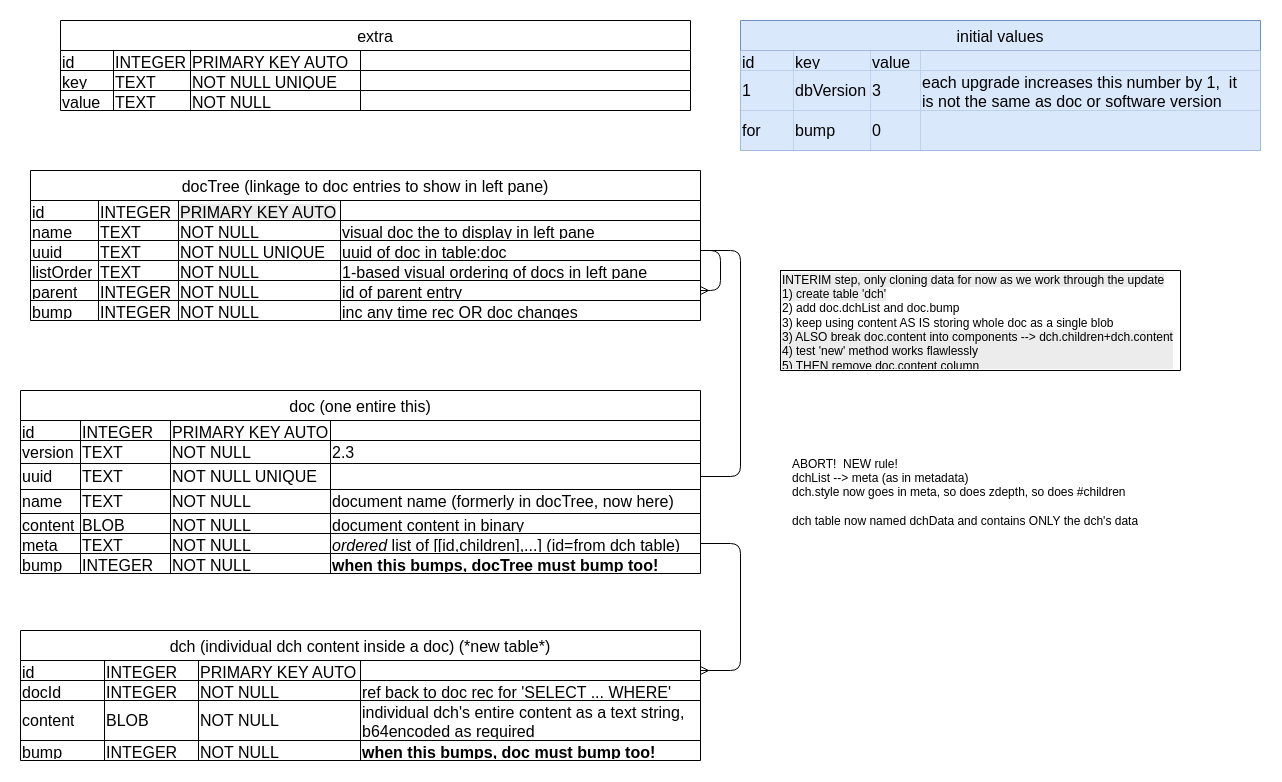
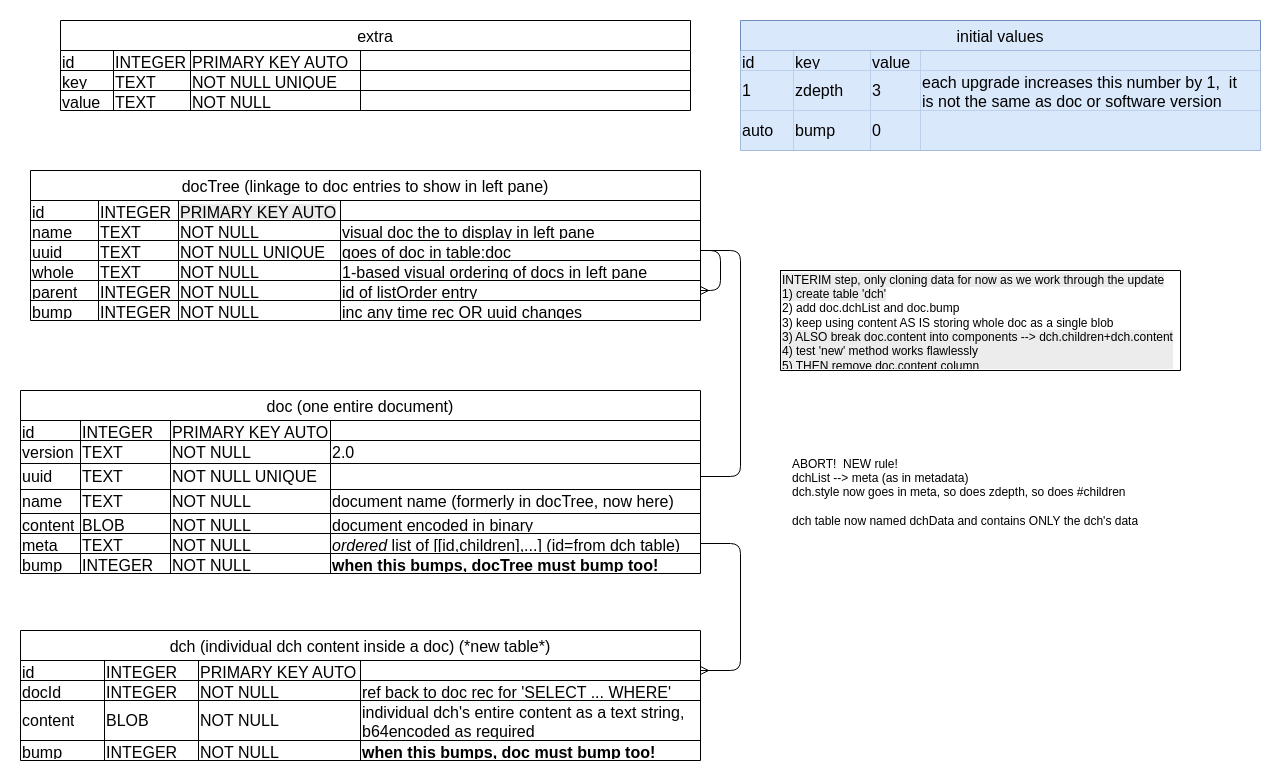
(834, 91) -> (822, 91)
(756, 131) -> (760, 131)
(433, 251) -> (435, 251)
(69, 271) -> (53, 271)
(415, 291) -> (424, 291)
(465, 311) -> (467, 311)
(360, 407) -> (360, 407)
(344, 453) -> (344, 453)
(439, 524) -> (439, 524)
